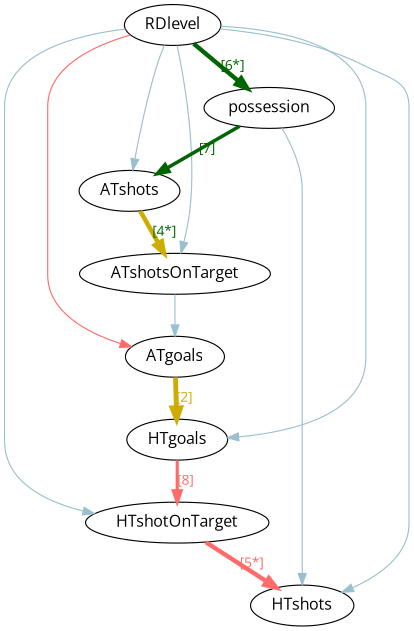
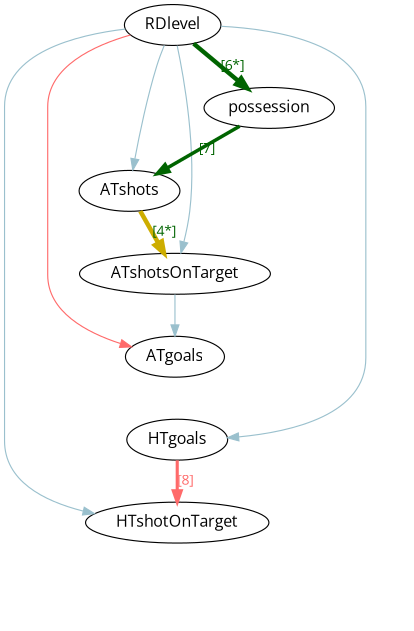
(176, 393) -> none
(302, 606) -> none
